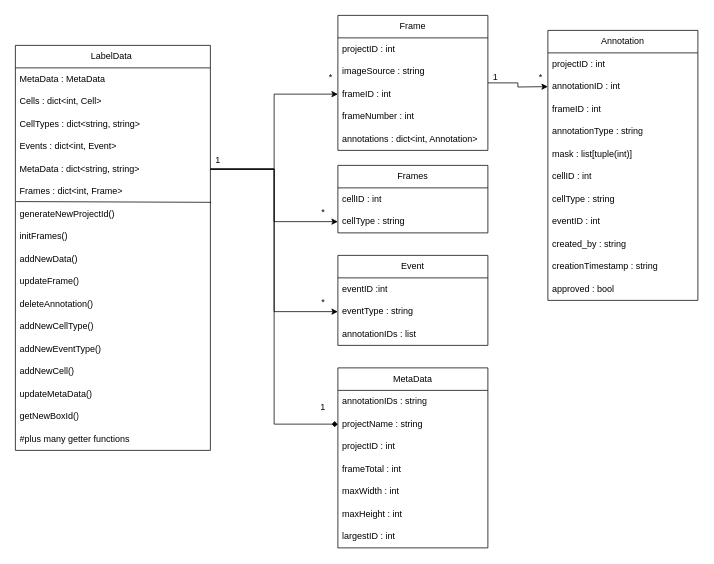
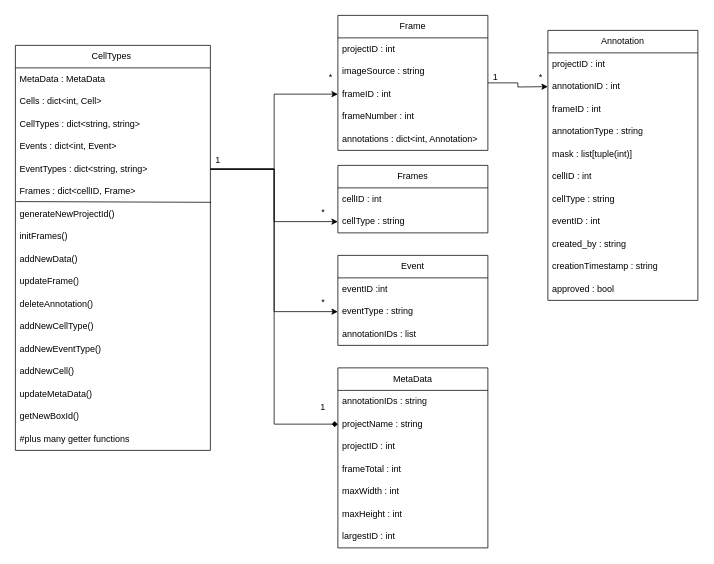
(113, 57) -> (113, 57)
(89, 169) -> (94, 169)
(75, 192) -> (81, 192)
